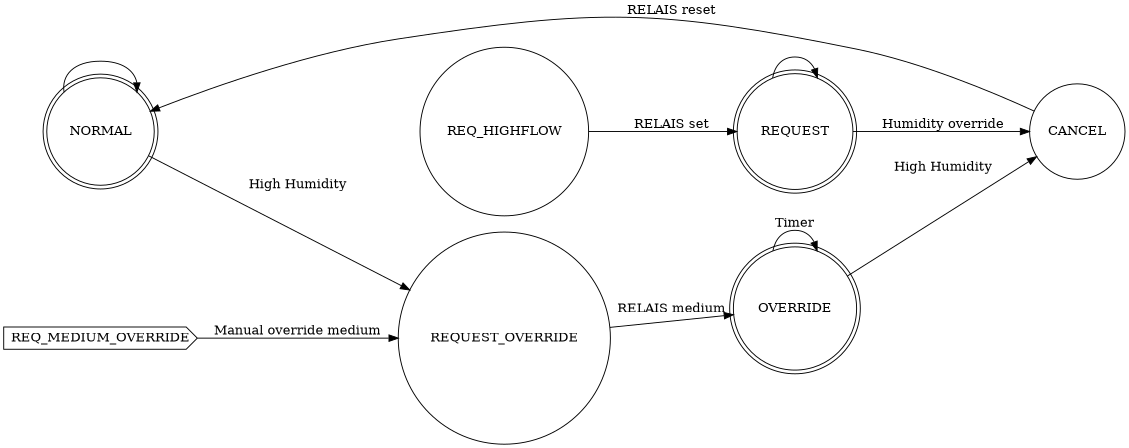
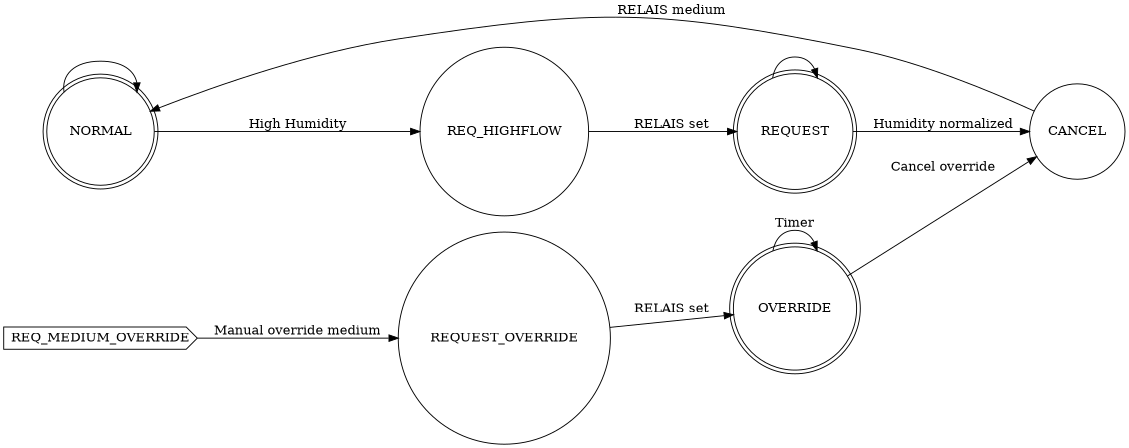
(672, 11) -> (672, 11)
(943, 125) -> (943, 125)
(943, 167) -> (943, 167)
(275, 221) -> (282, 132)
(672, 309) -> (672, 309)
